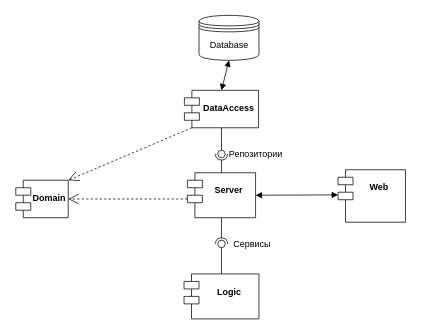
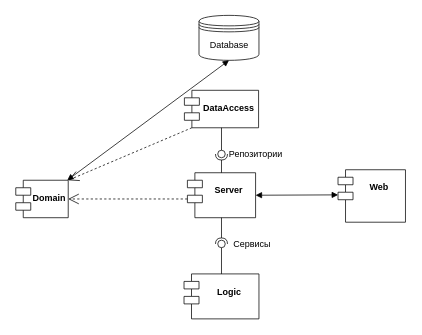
(225, 75) -> (148, 120)
